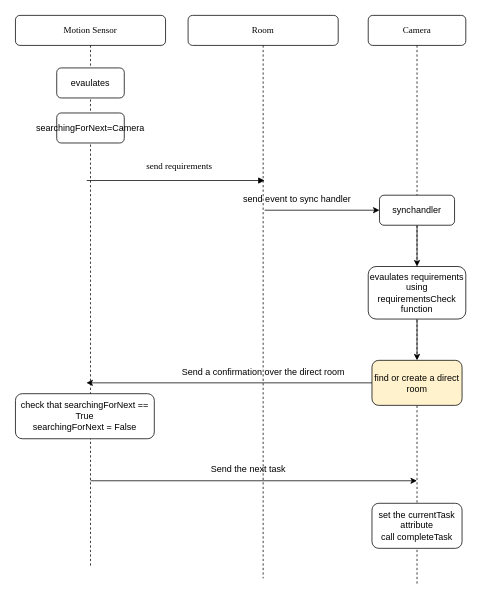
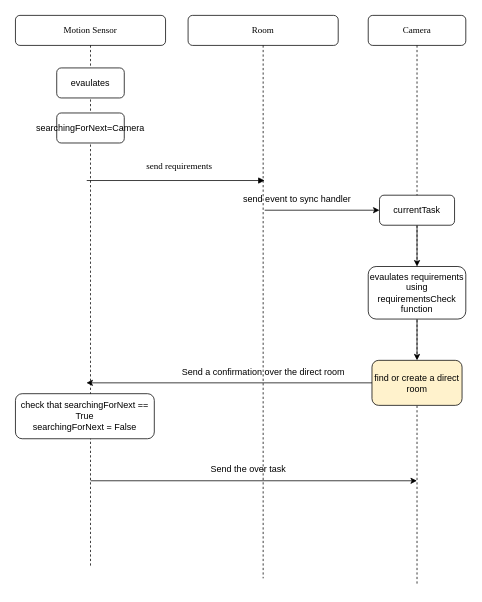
(417, 210) -> (417, 210)
(248, 469) -> (248, 469)
(417, 525) -> none
